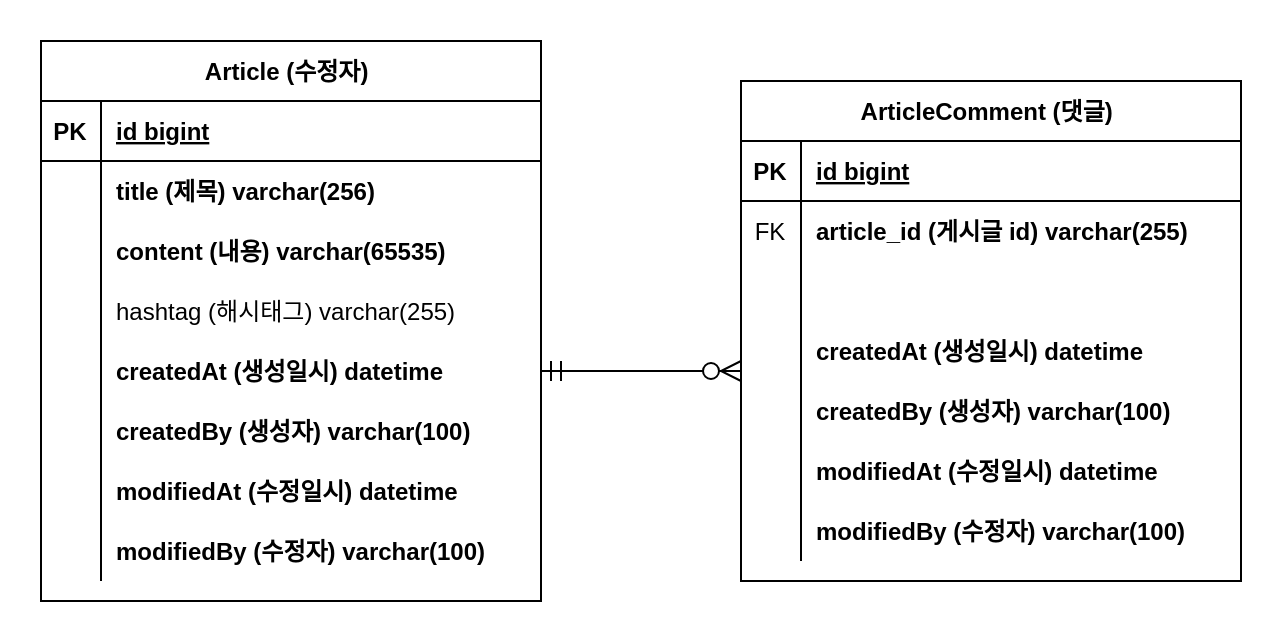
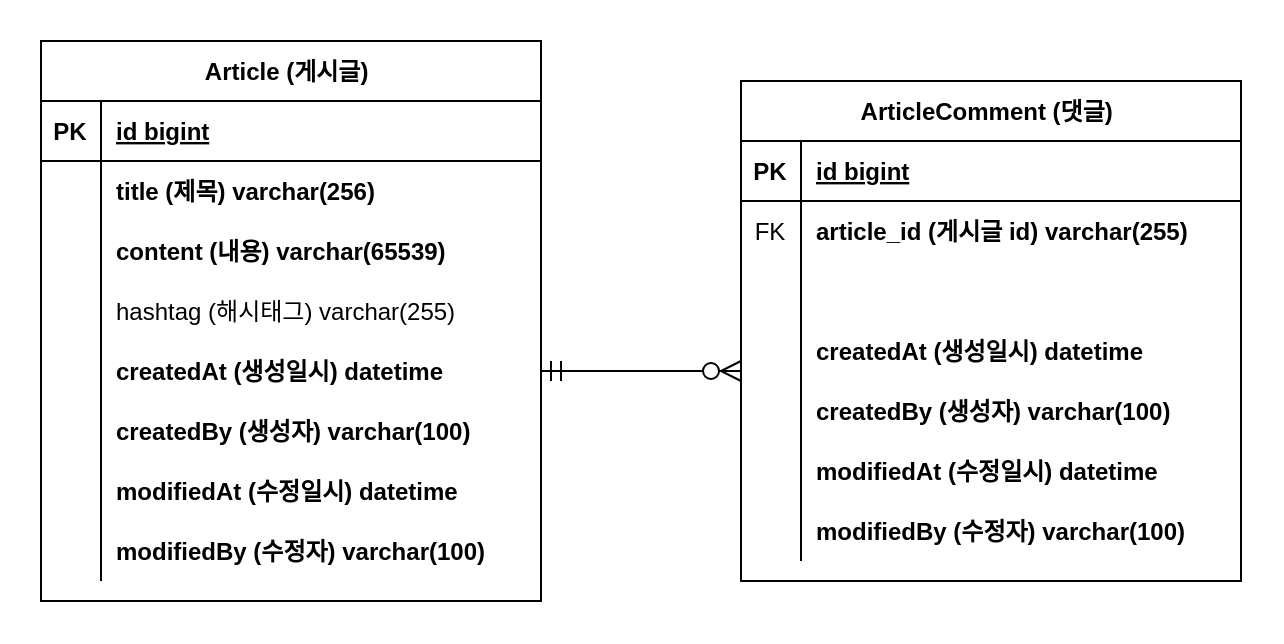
(290, 72) -> (290, 72)
(302, 252) -> (302, 252)
